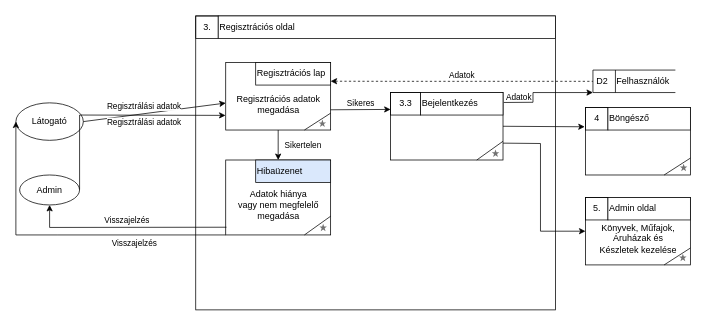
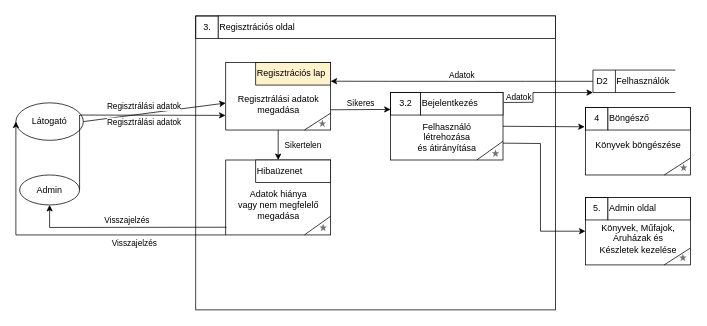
(293, 74) -> (293, 74)
(464, 81) -> (464, 81)
(406, 104) -> (406, 104)
(278, 105) -> (278, 105)
none -> (447, 138)
none -> (638, 145)
(293, 171) -> (293, 171)
